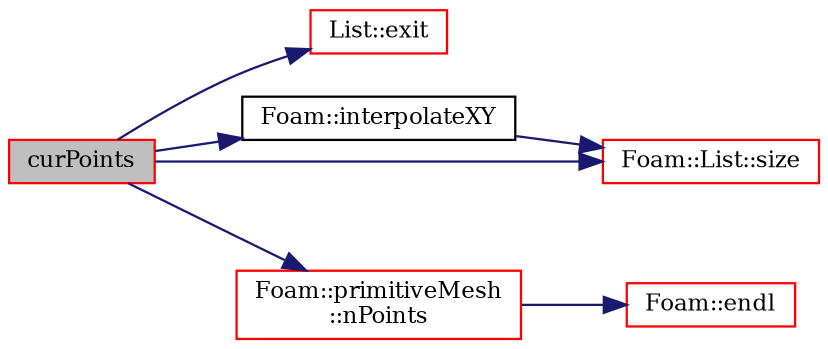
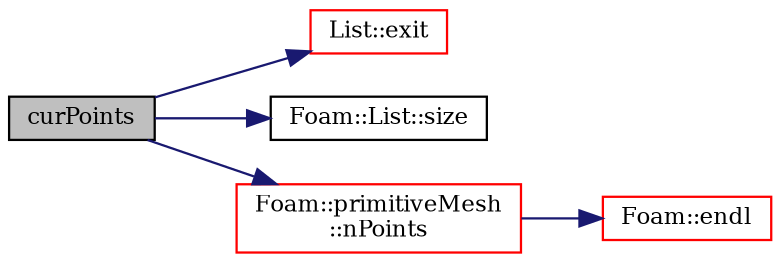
(379, 118) -> none
(82, 162) -> (82, 118)
(711, 162) -> (379, 118)
